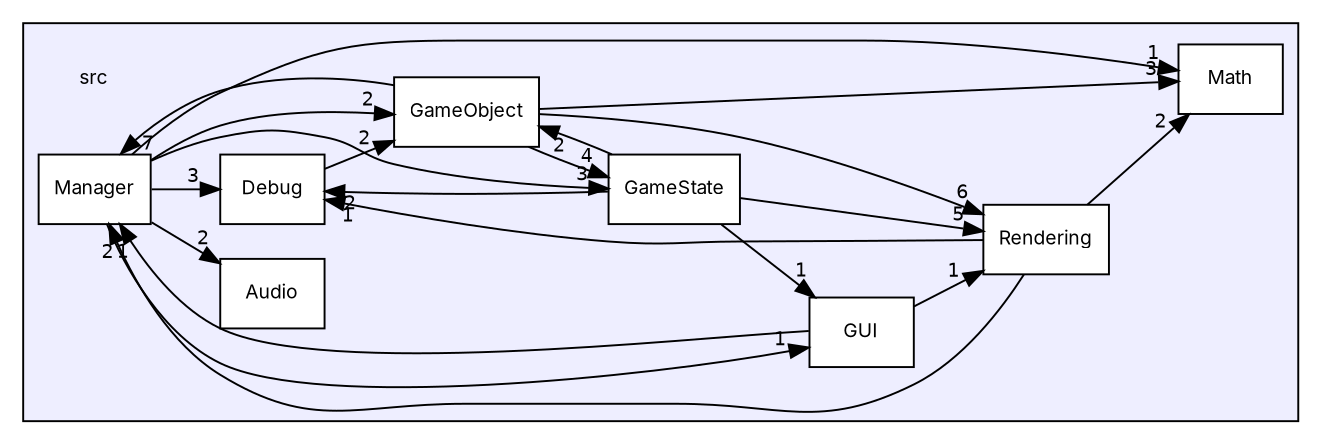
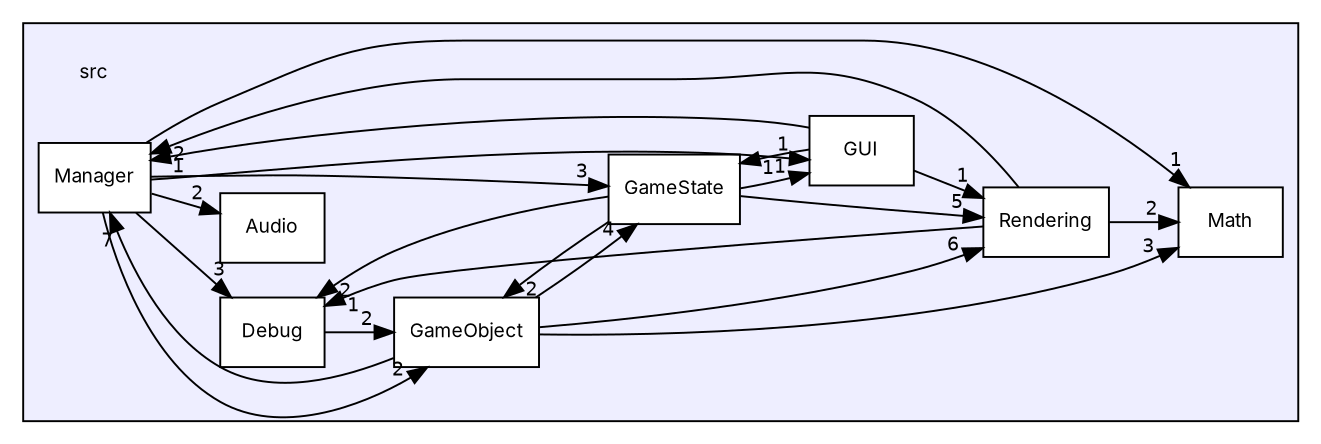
none -> (784, 154)
